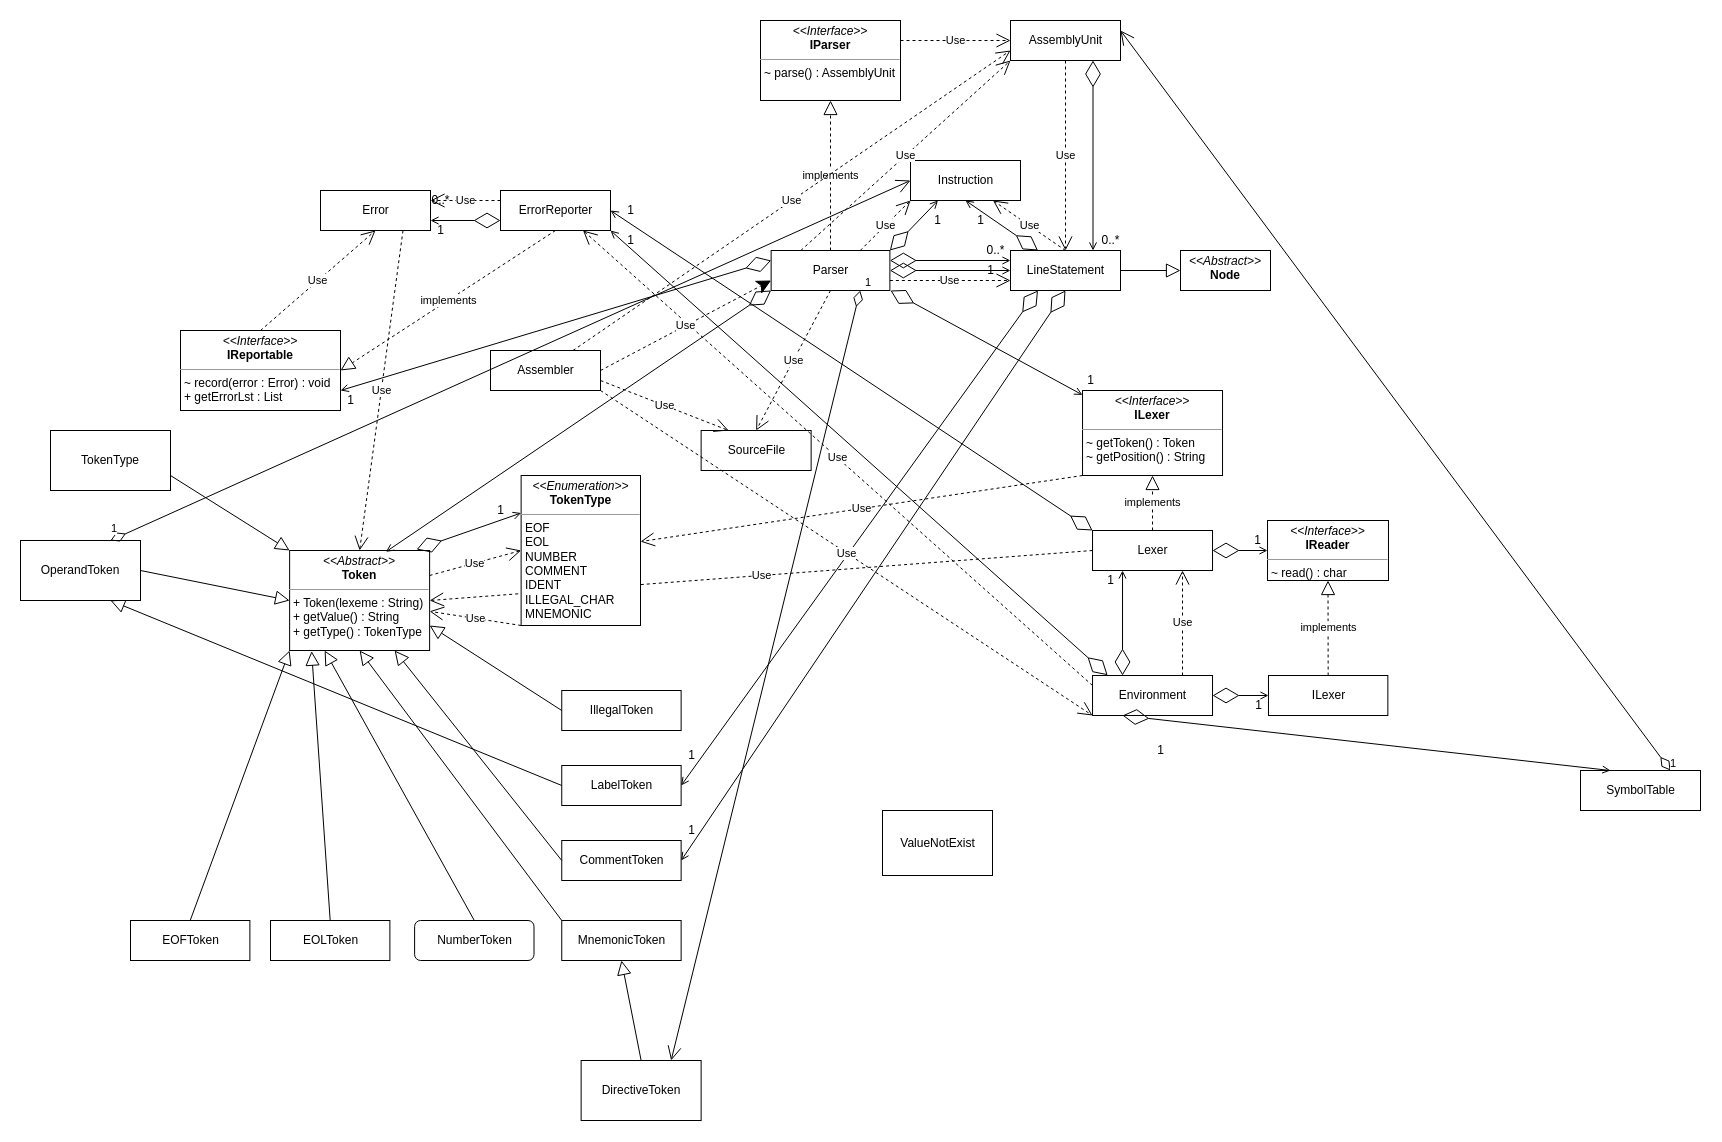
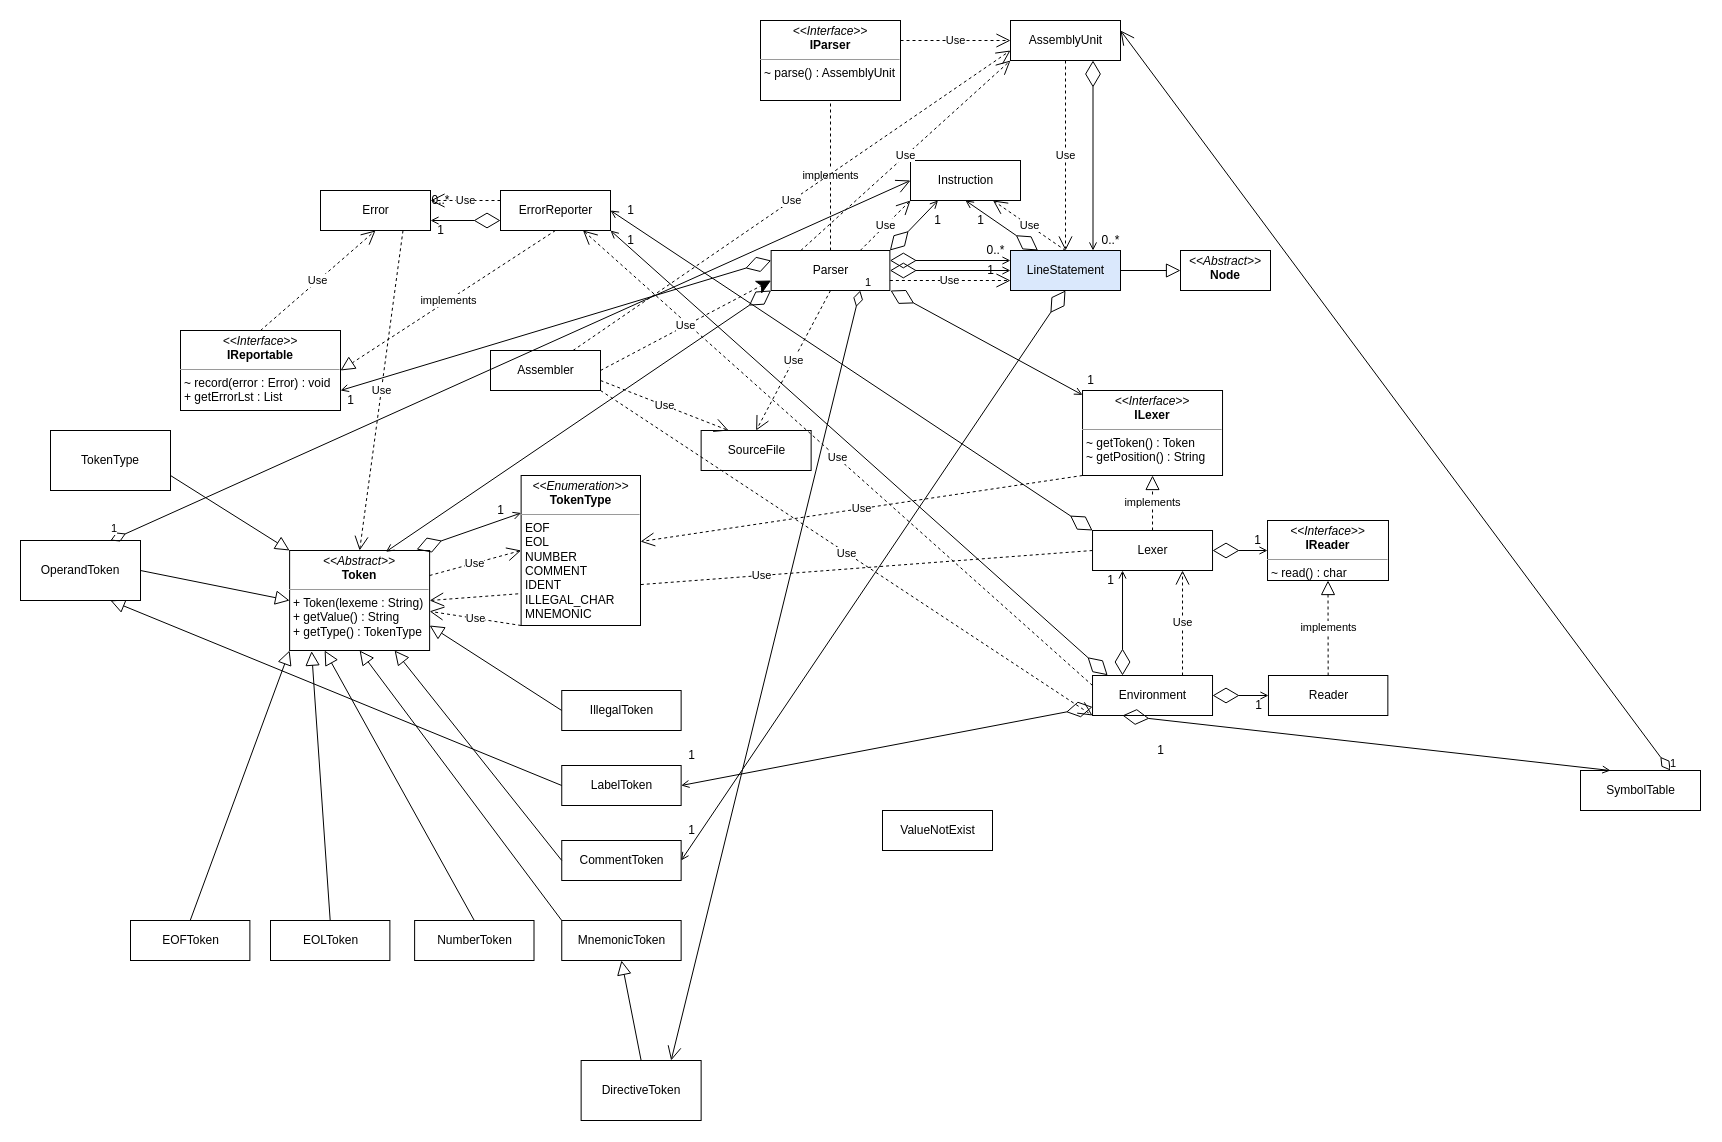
(831, 116) -> (831, 109)
(1066, 271) -> (1066, 271)
(937, 430) -> (905, 743)
(1329, 696) -> (1329, 696)
(938, 843) -> (938, 831)
(474, 941) -> (474, 941)
